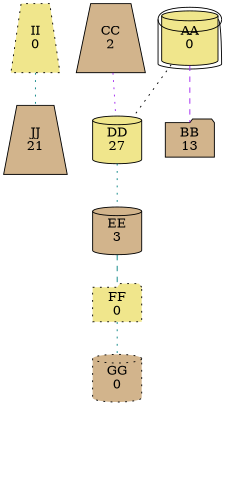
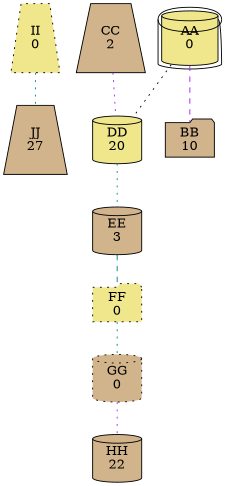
(35, 140) -> (35, 140)
(117, 140) -> (117, 140)
(190, 140) -> (190, 140)
none -> (117, 458)
